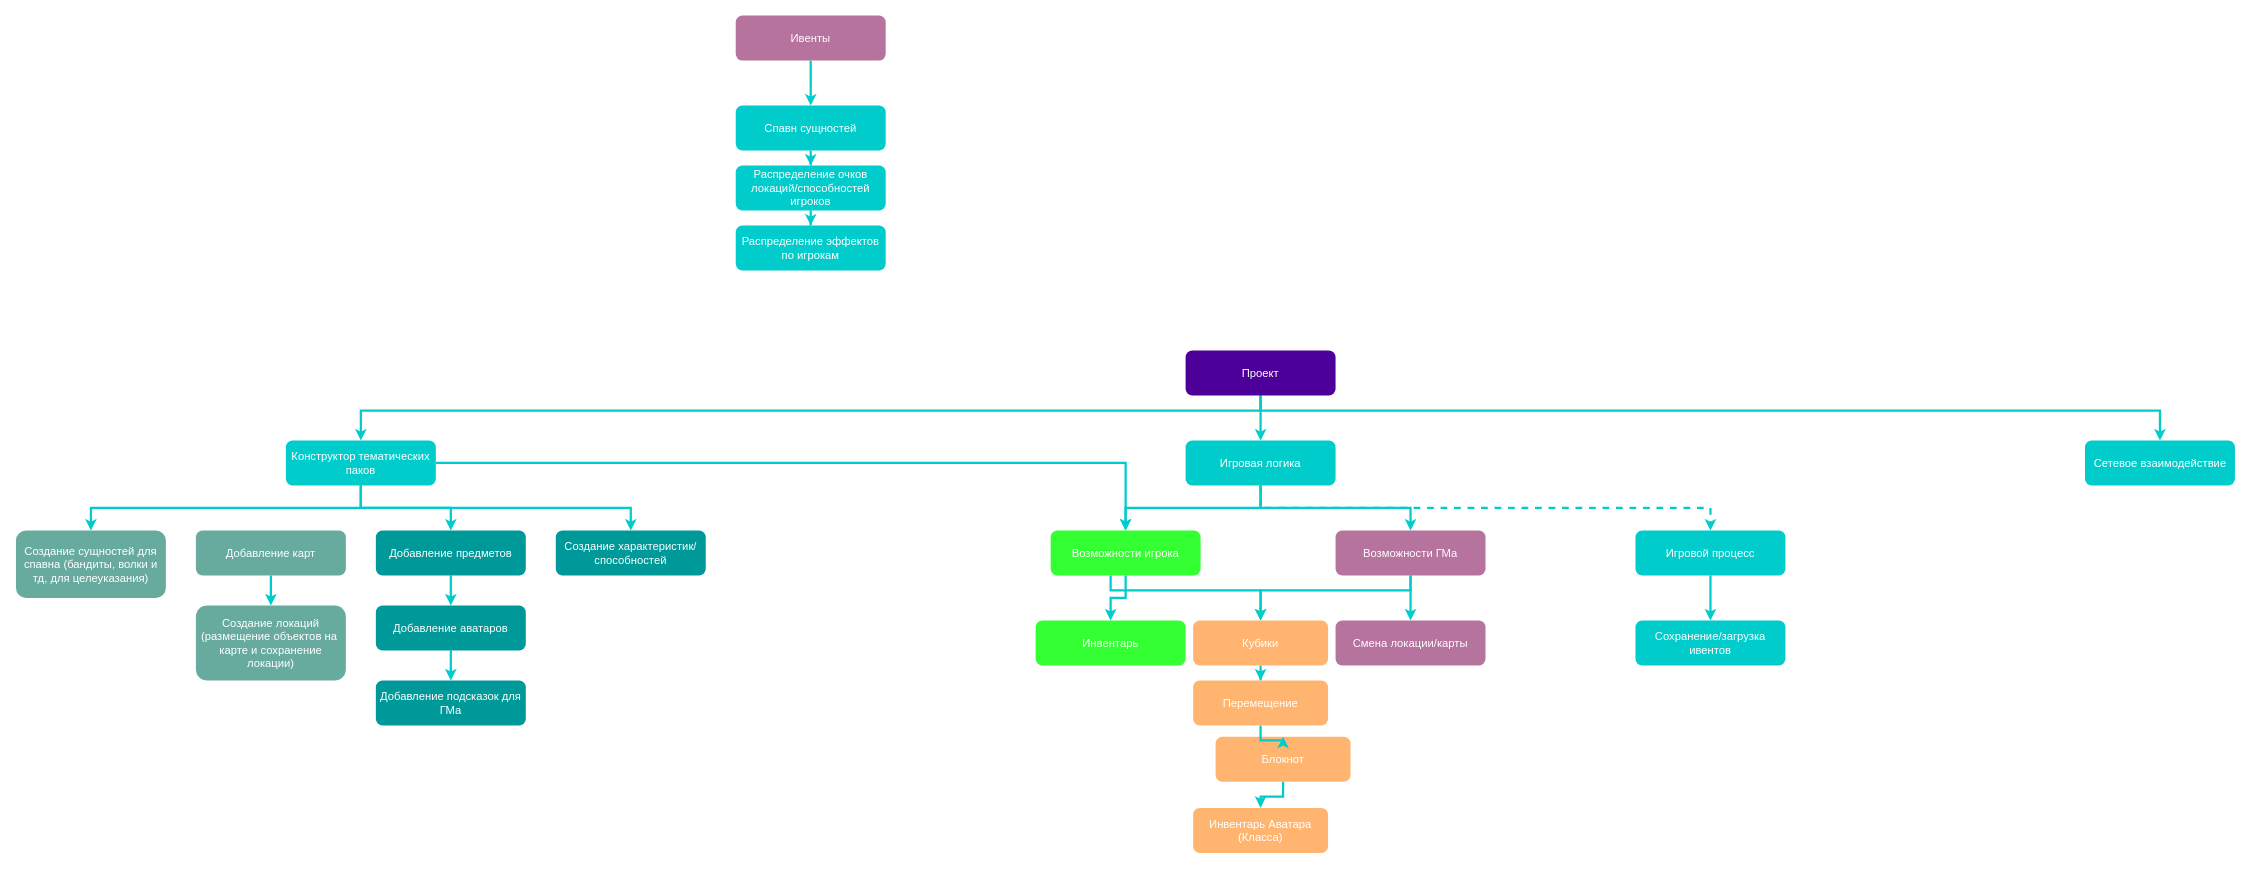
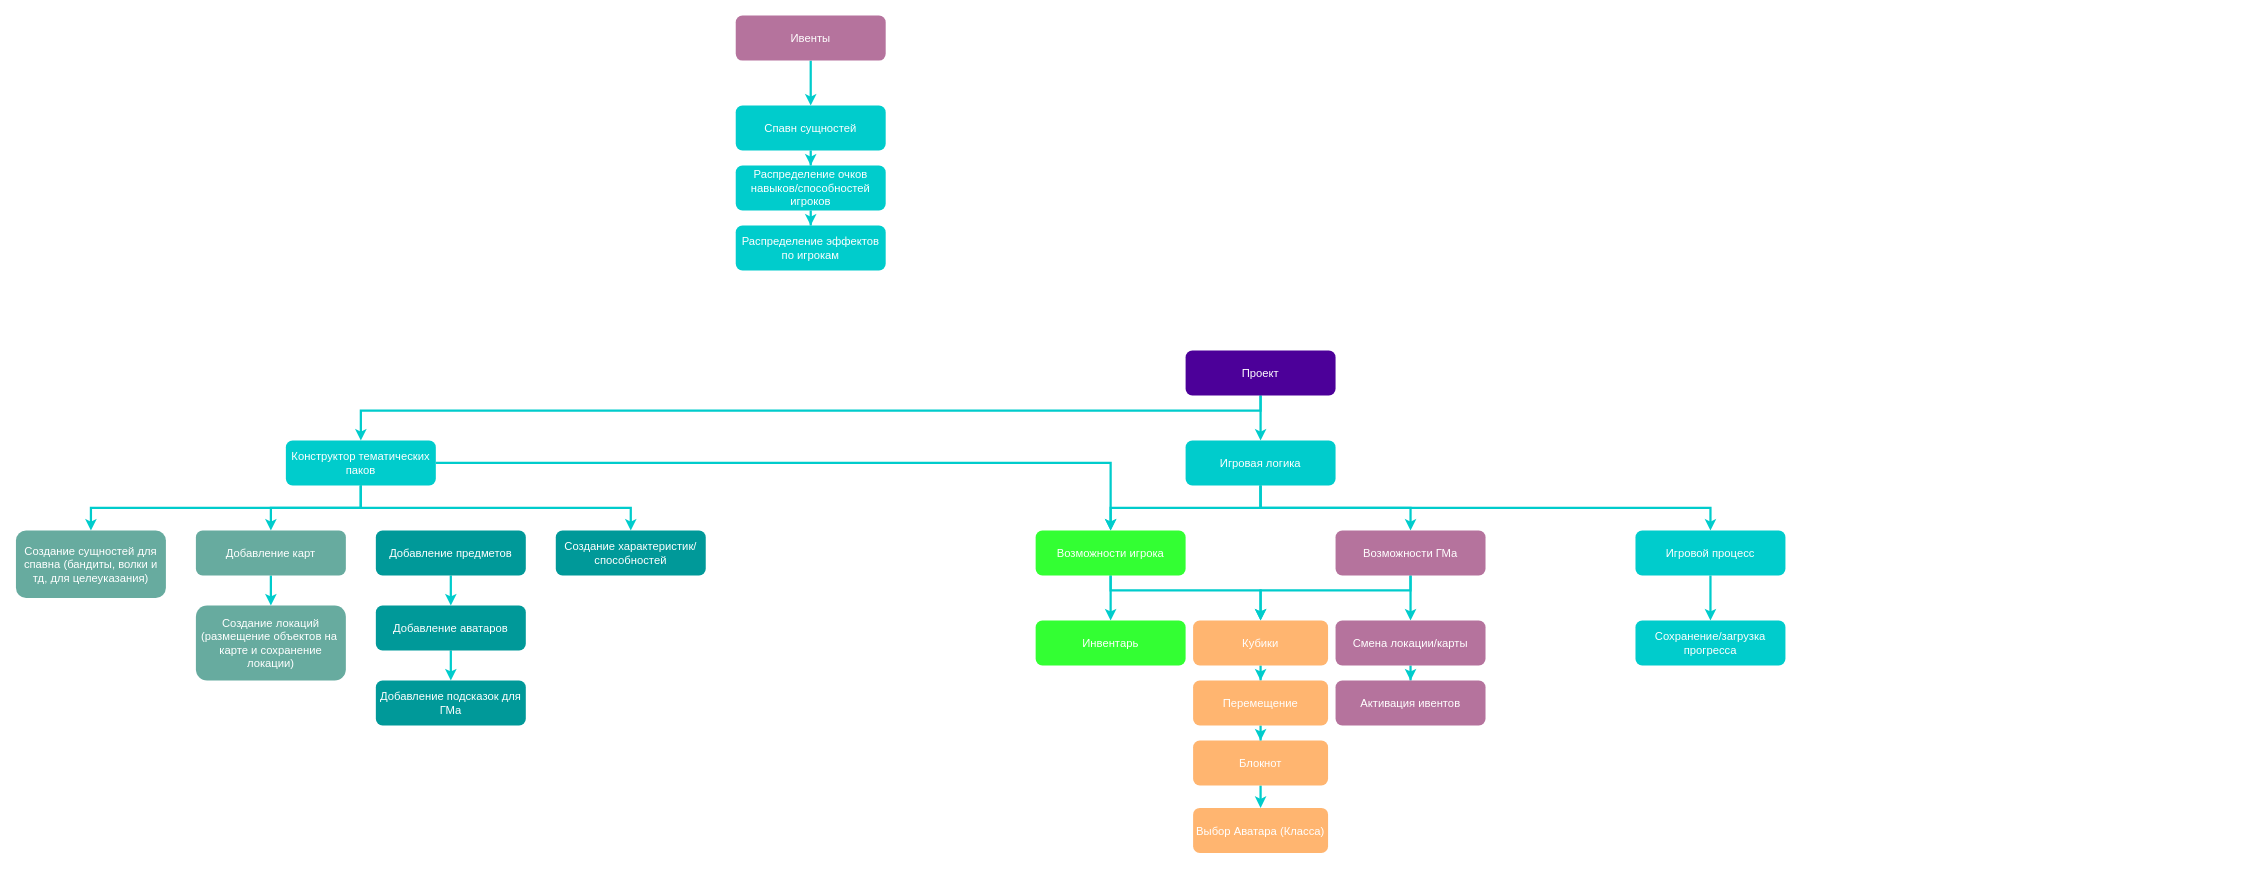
(810, 188) -> (810, 188)
(1722, 411) -> none
(2160, 463) -> none
(1567, 508) -> (1567, 508)
(450, 517) -> (270, 517)
(1125, 553) -> (1110, 553)
(1710, 643) -> (1710, 643)
none -> (1410, 678)
none -> (1410, 703)
(1283, 759) -> (1260, 763)
(1260, 831) -> (1260, 831)
